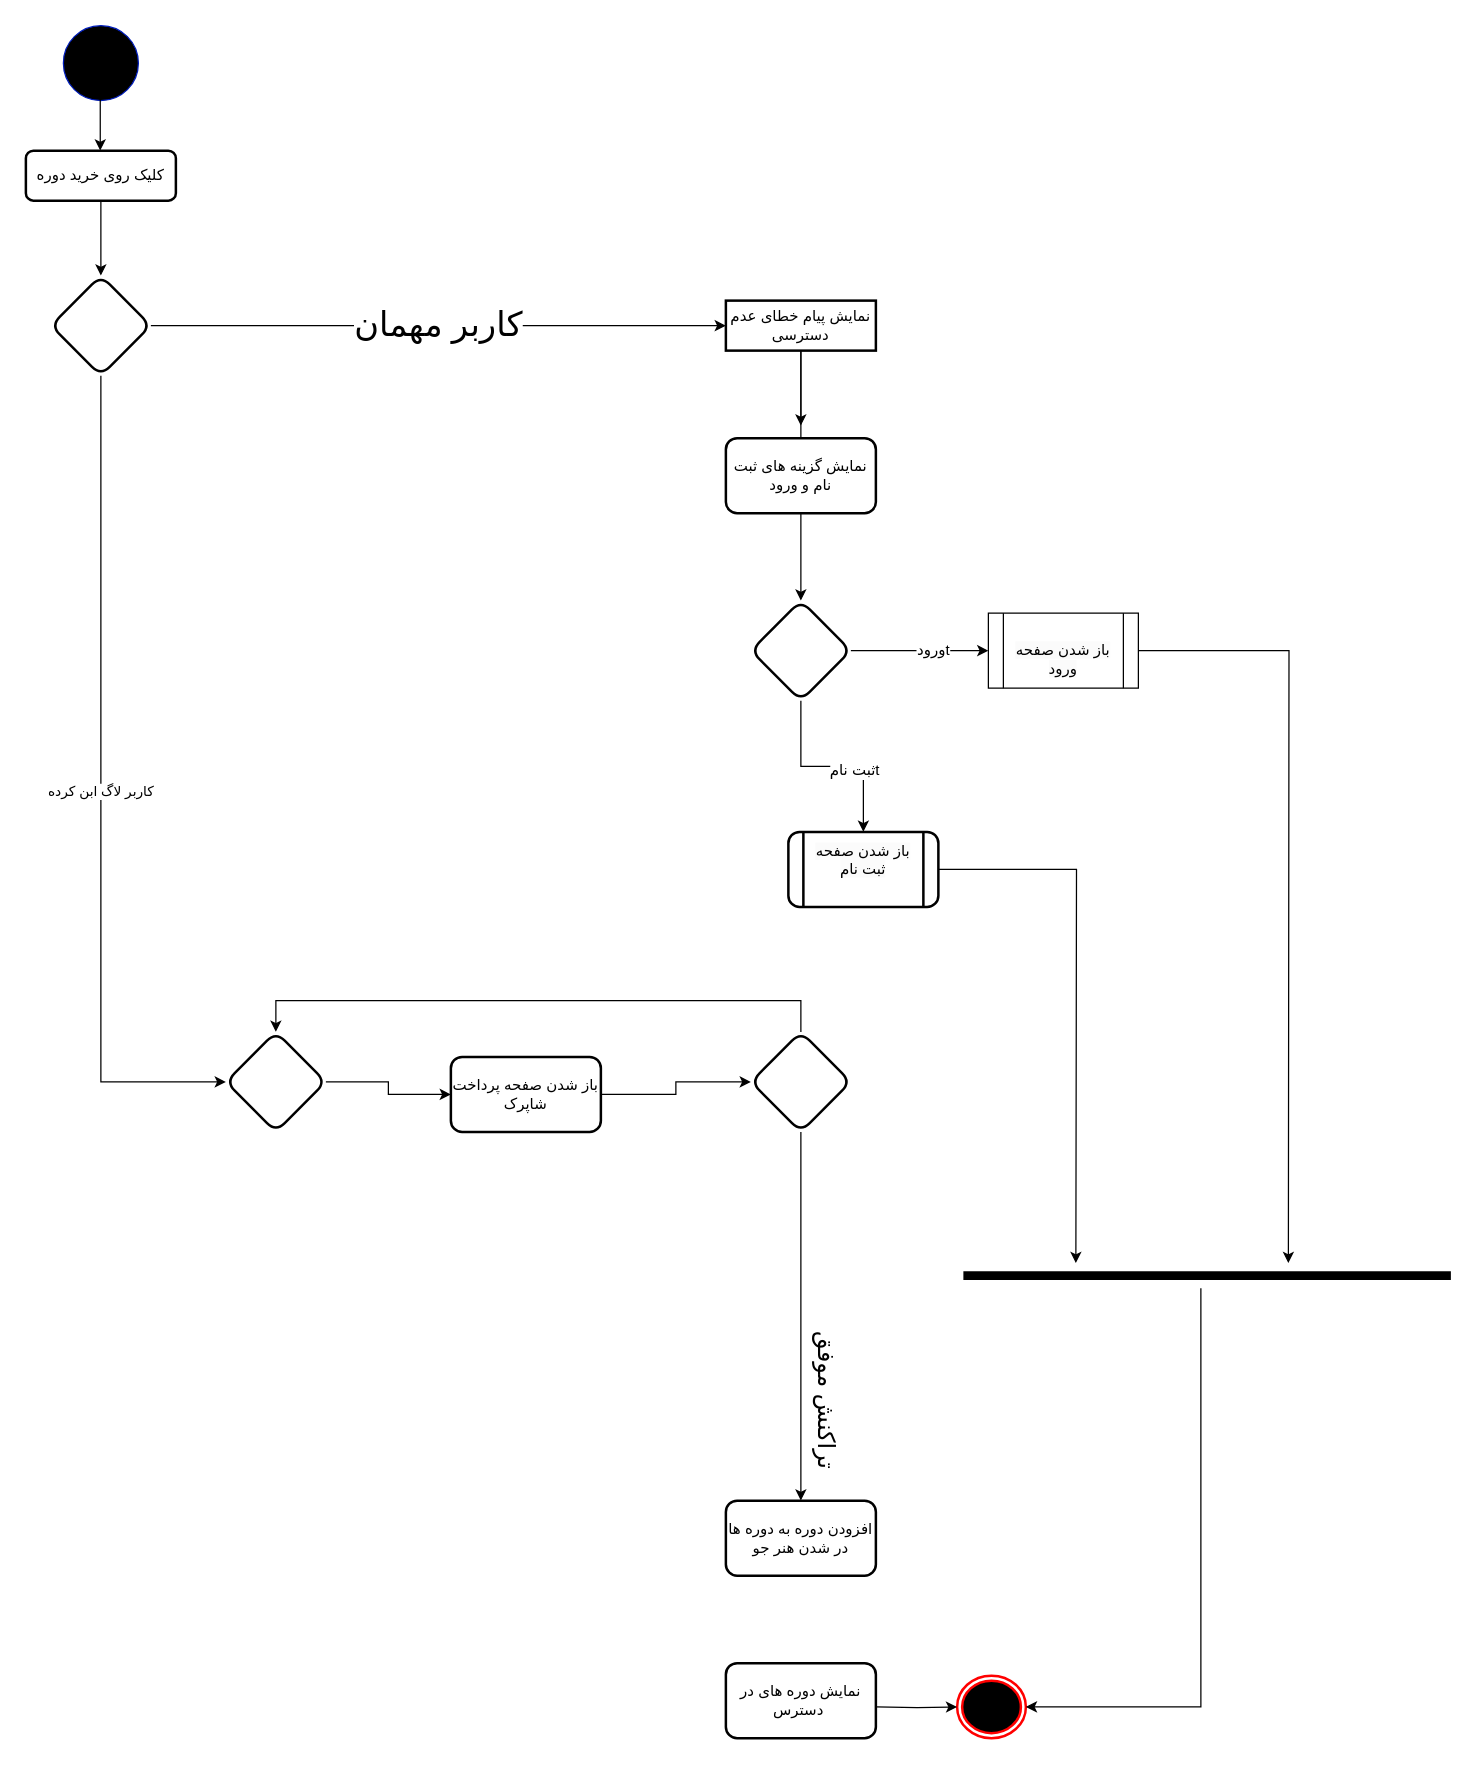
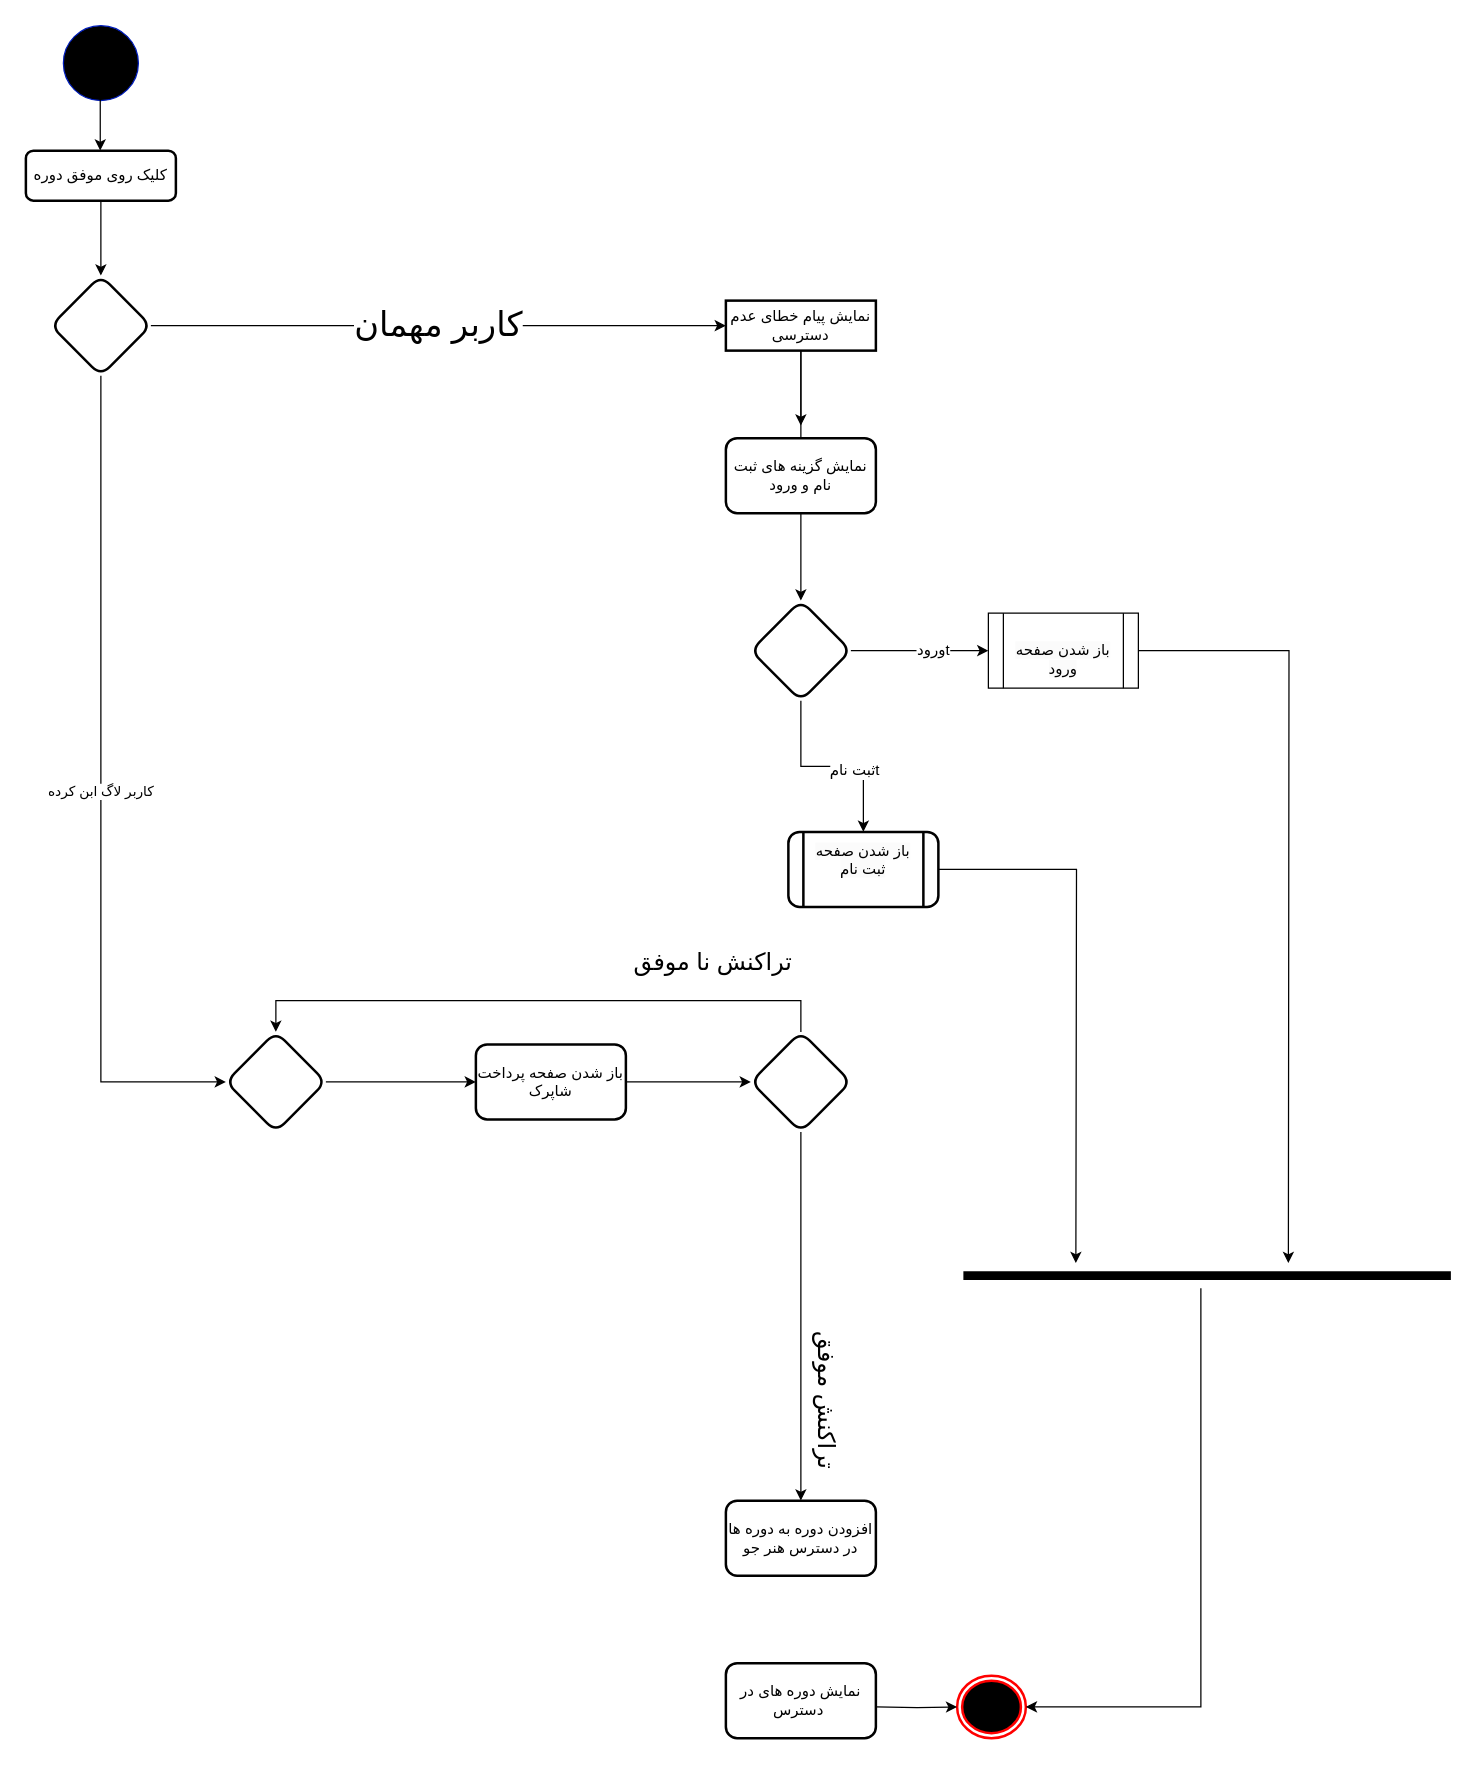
(101, 176) -> (101, 176)
none -> (713, 963)
(526, 1094) -> (551, 1082)
(801, 1538) -> (801, 1538)
